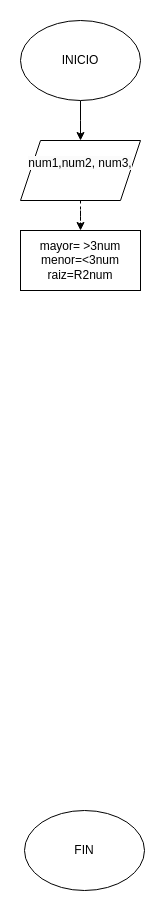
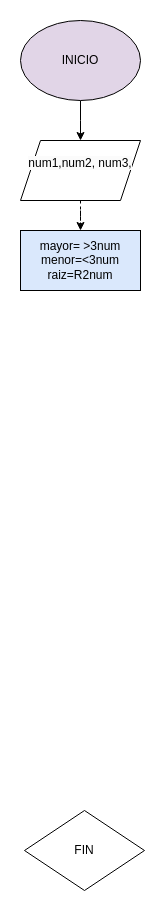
(81, 61) -> (81, 61)
(81, 261) -> (81, 261)
(85, 851) -> (85, 851)
